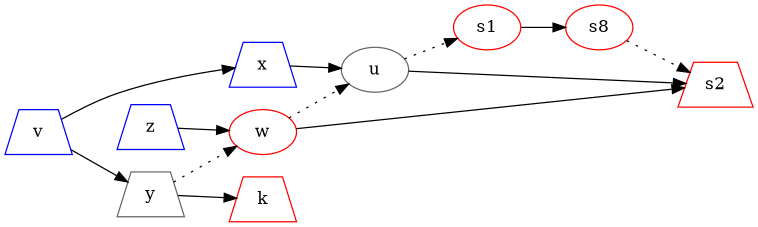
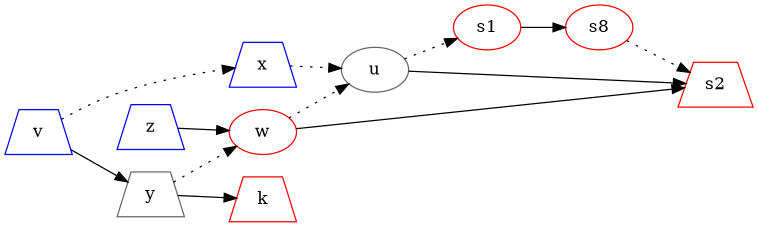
(309, 67) -> (309, 67)
(139, 87) -> (139, 87)
